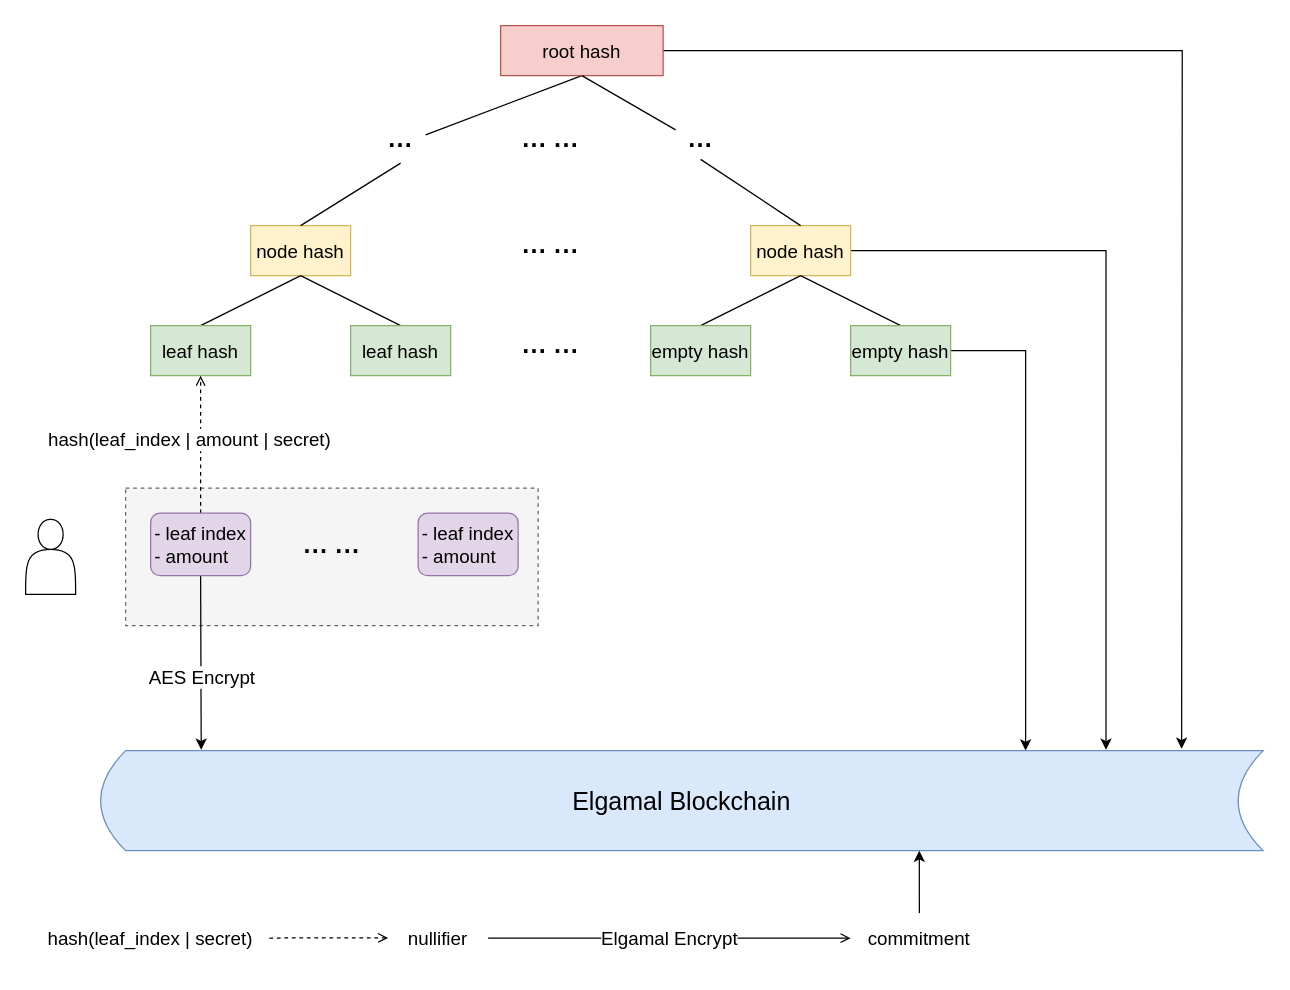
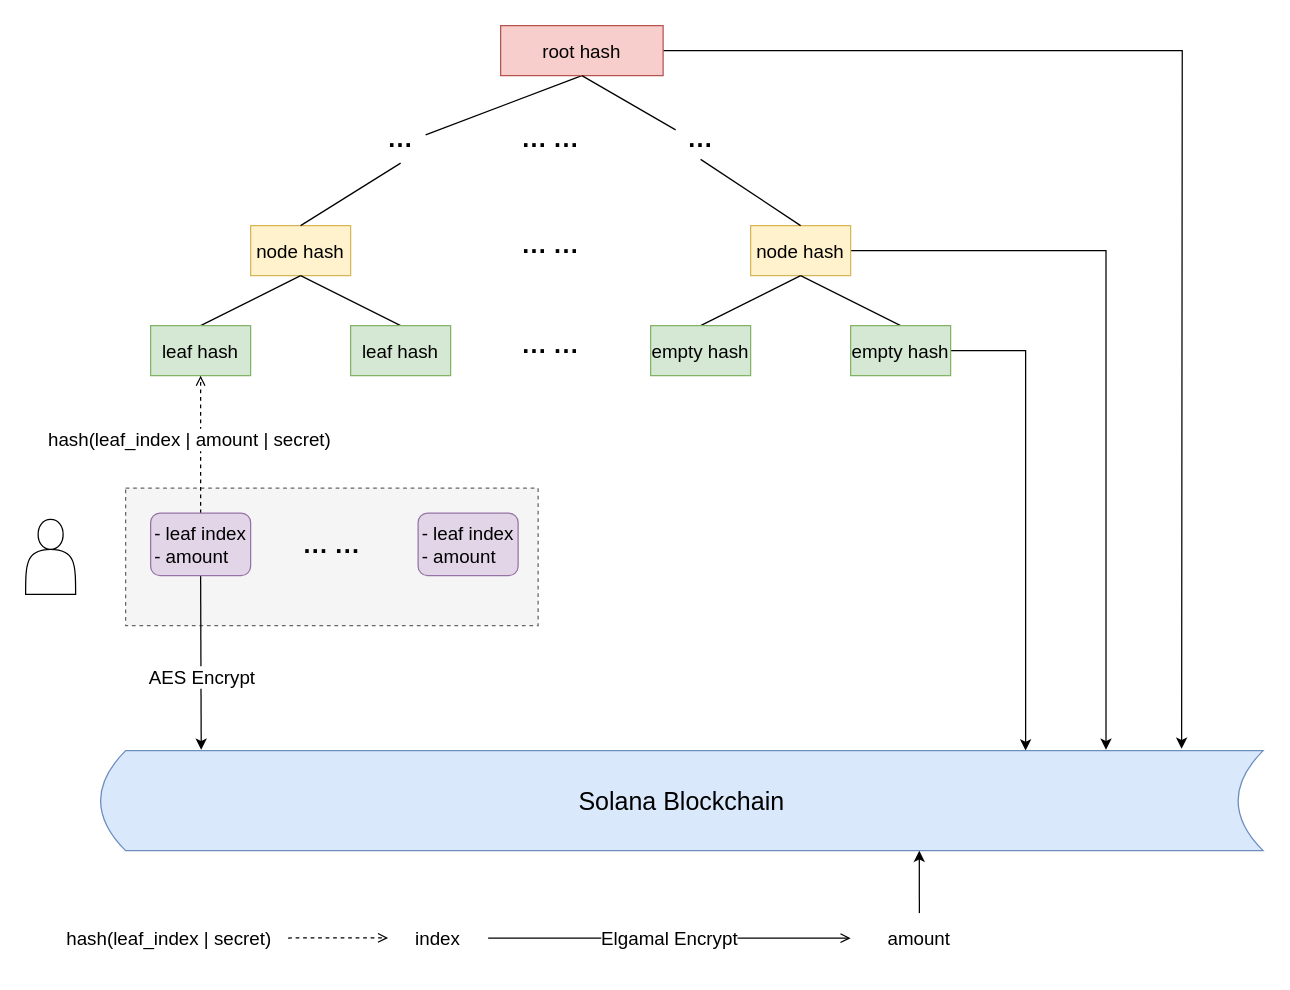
(682, 801) -> (682, 801)
(919, 937) -> (919, 937)
(151, 938) -> (169, 938)
(438, 952) -> (438, 937)
